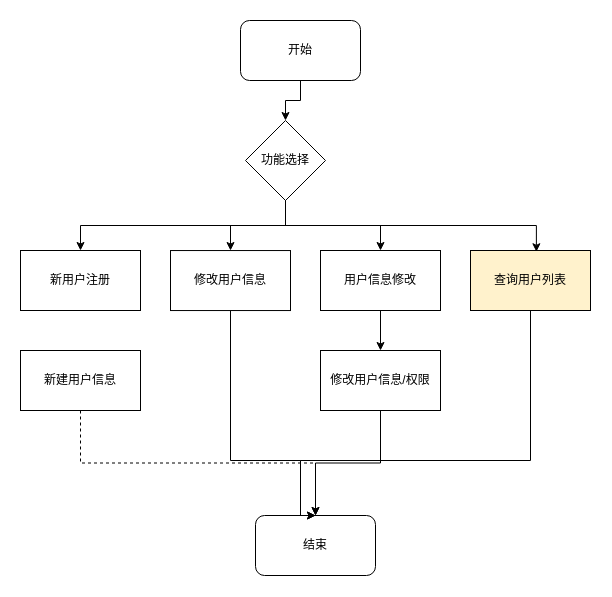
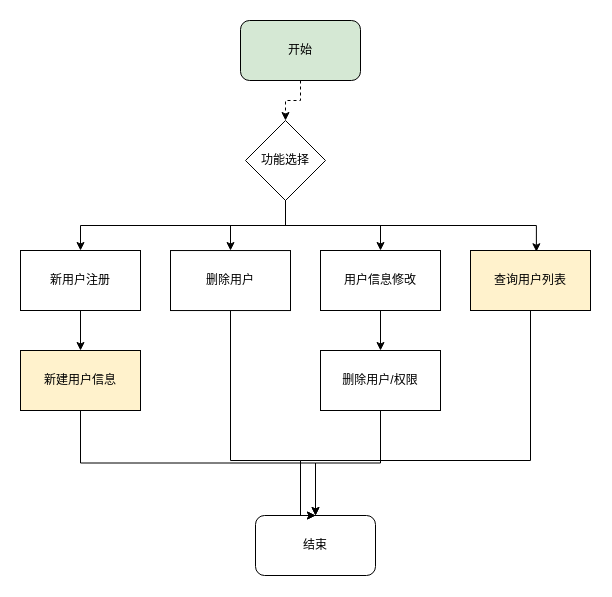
(301, 51) -> (301, 51)
(297, 101) -> (297, 101)
(231, 281) -> (231, 281)
none -> (81, 327)
(81, 381) -> (81, 381)
(381, 381) -> (381, 381)
(171, 463) -> (171, 463)
